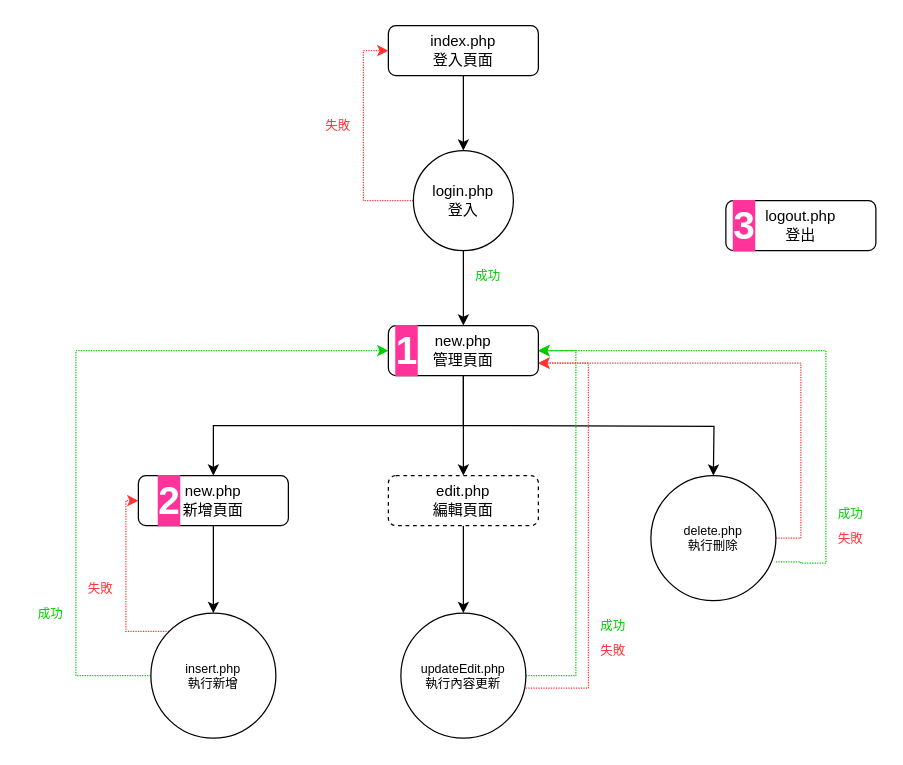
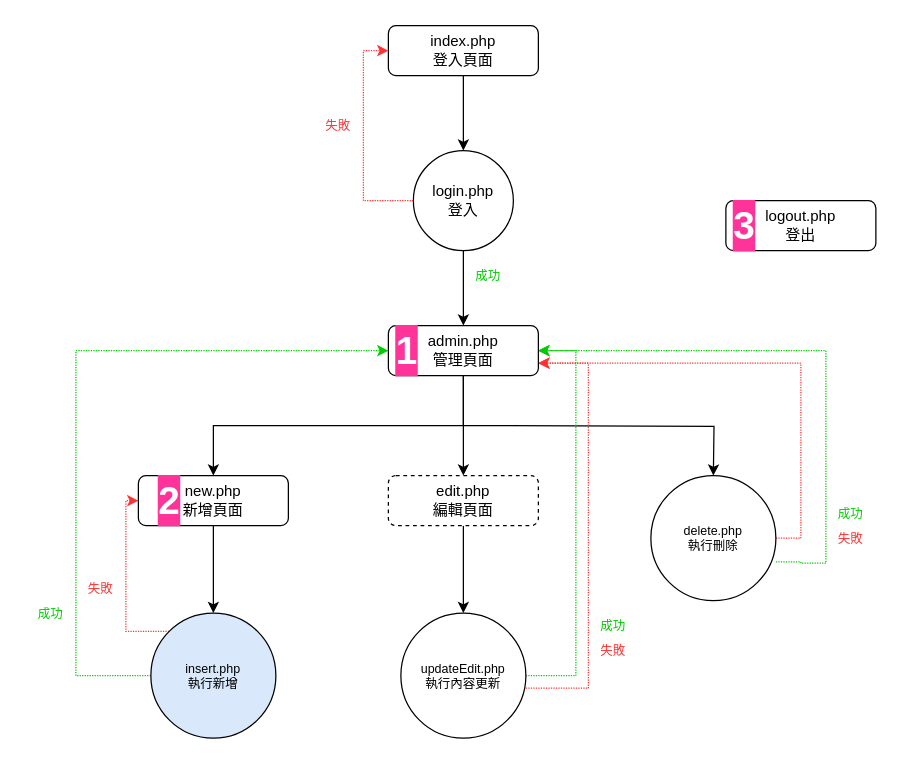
(463, 351) -> (463, 351)
(213, 676) -> (213, 676)
